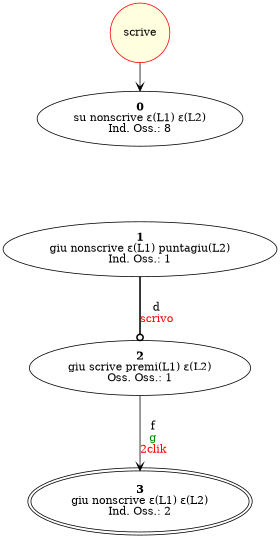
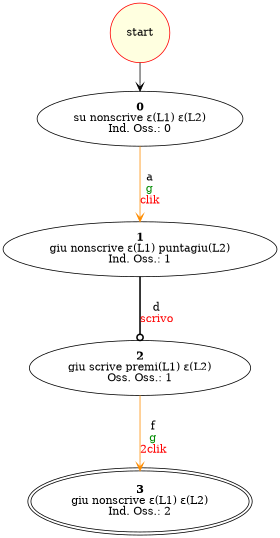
(140, 33) -> (140, 33)
(140, 129) -> (140, 129)
none -> (140, 180)
(140, 429) -> (140, 429)
